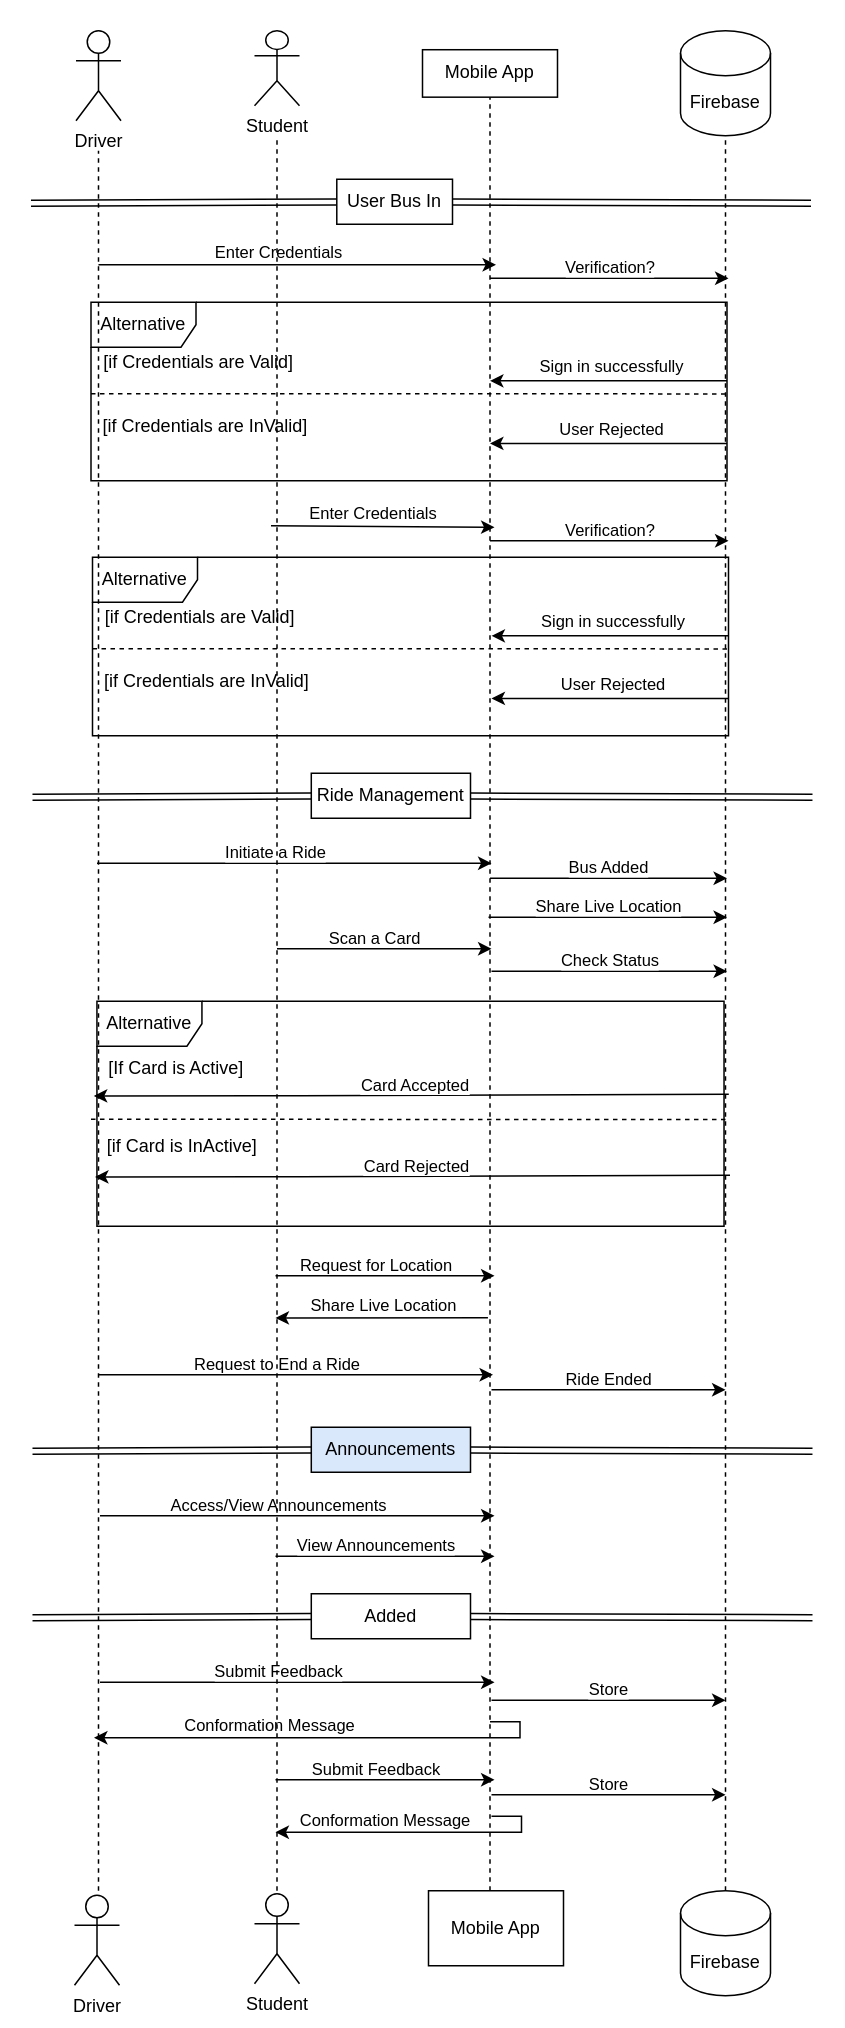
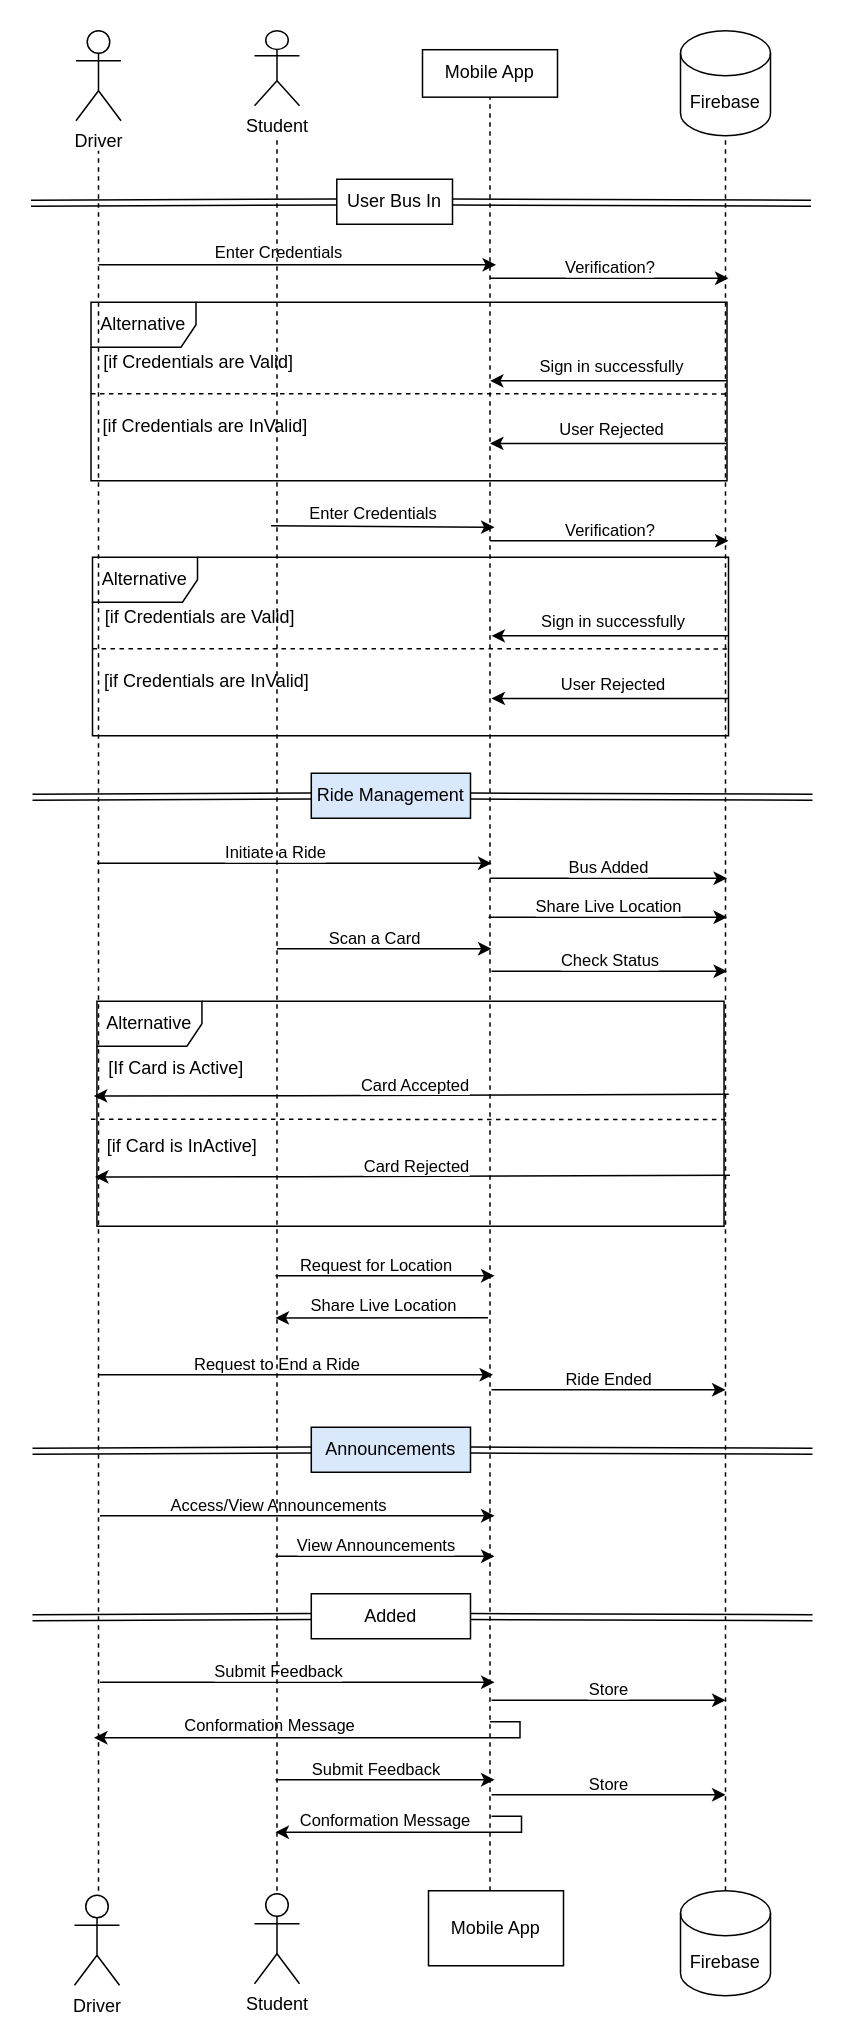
(391, 796) -> (391, 796)
